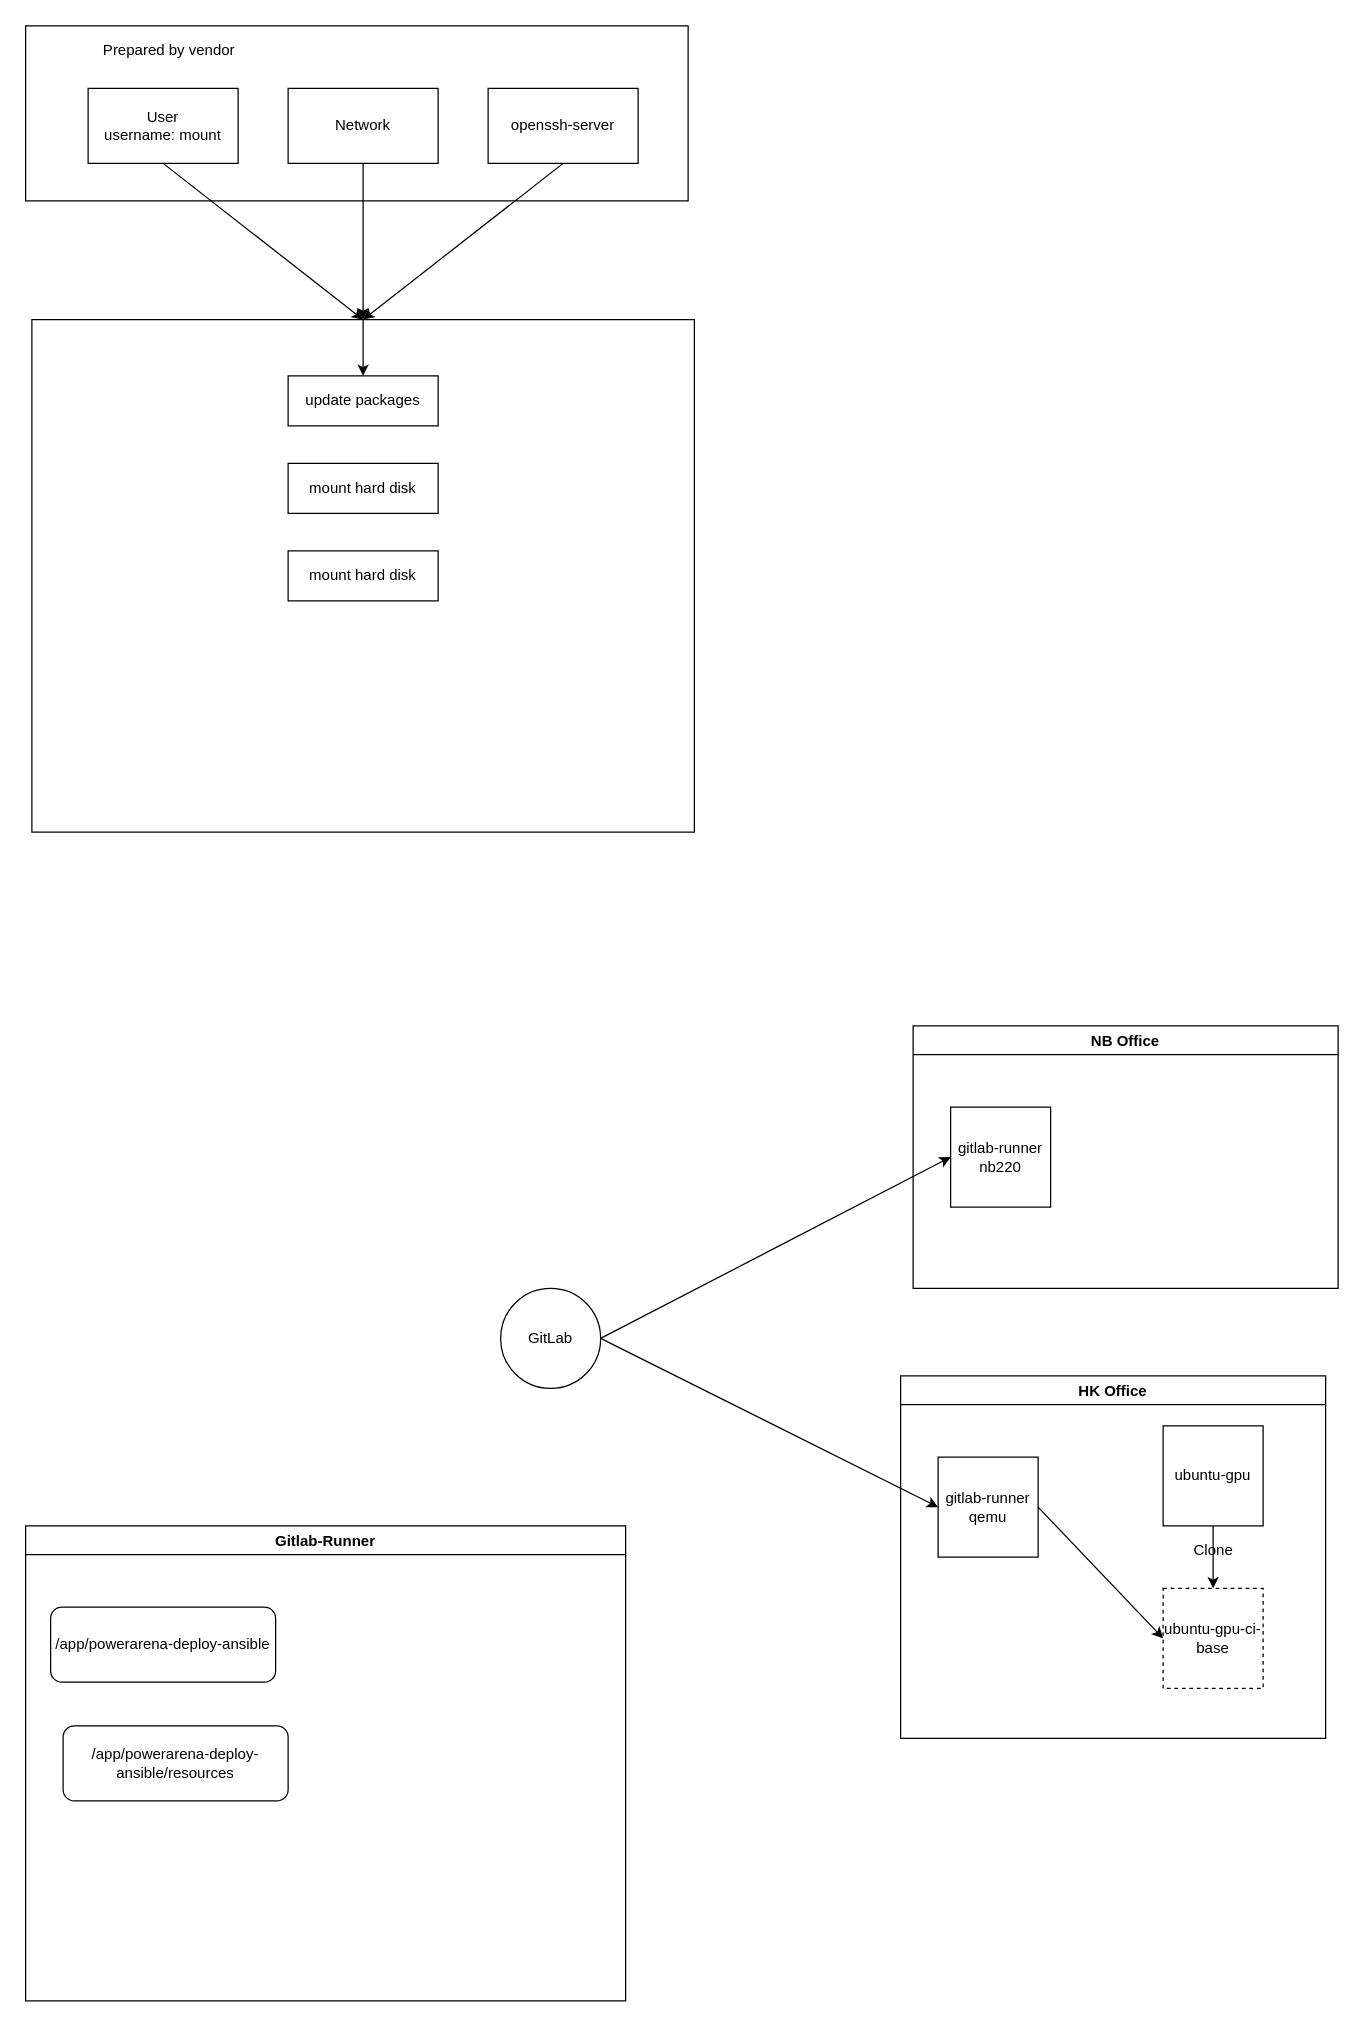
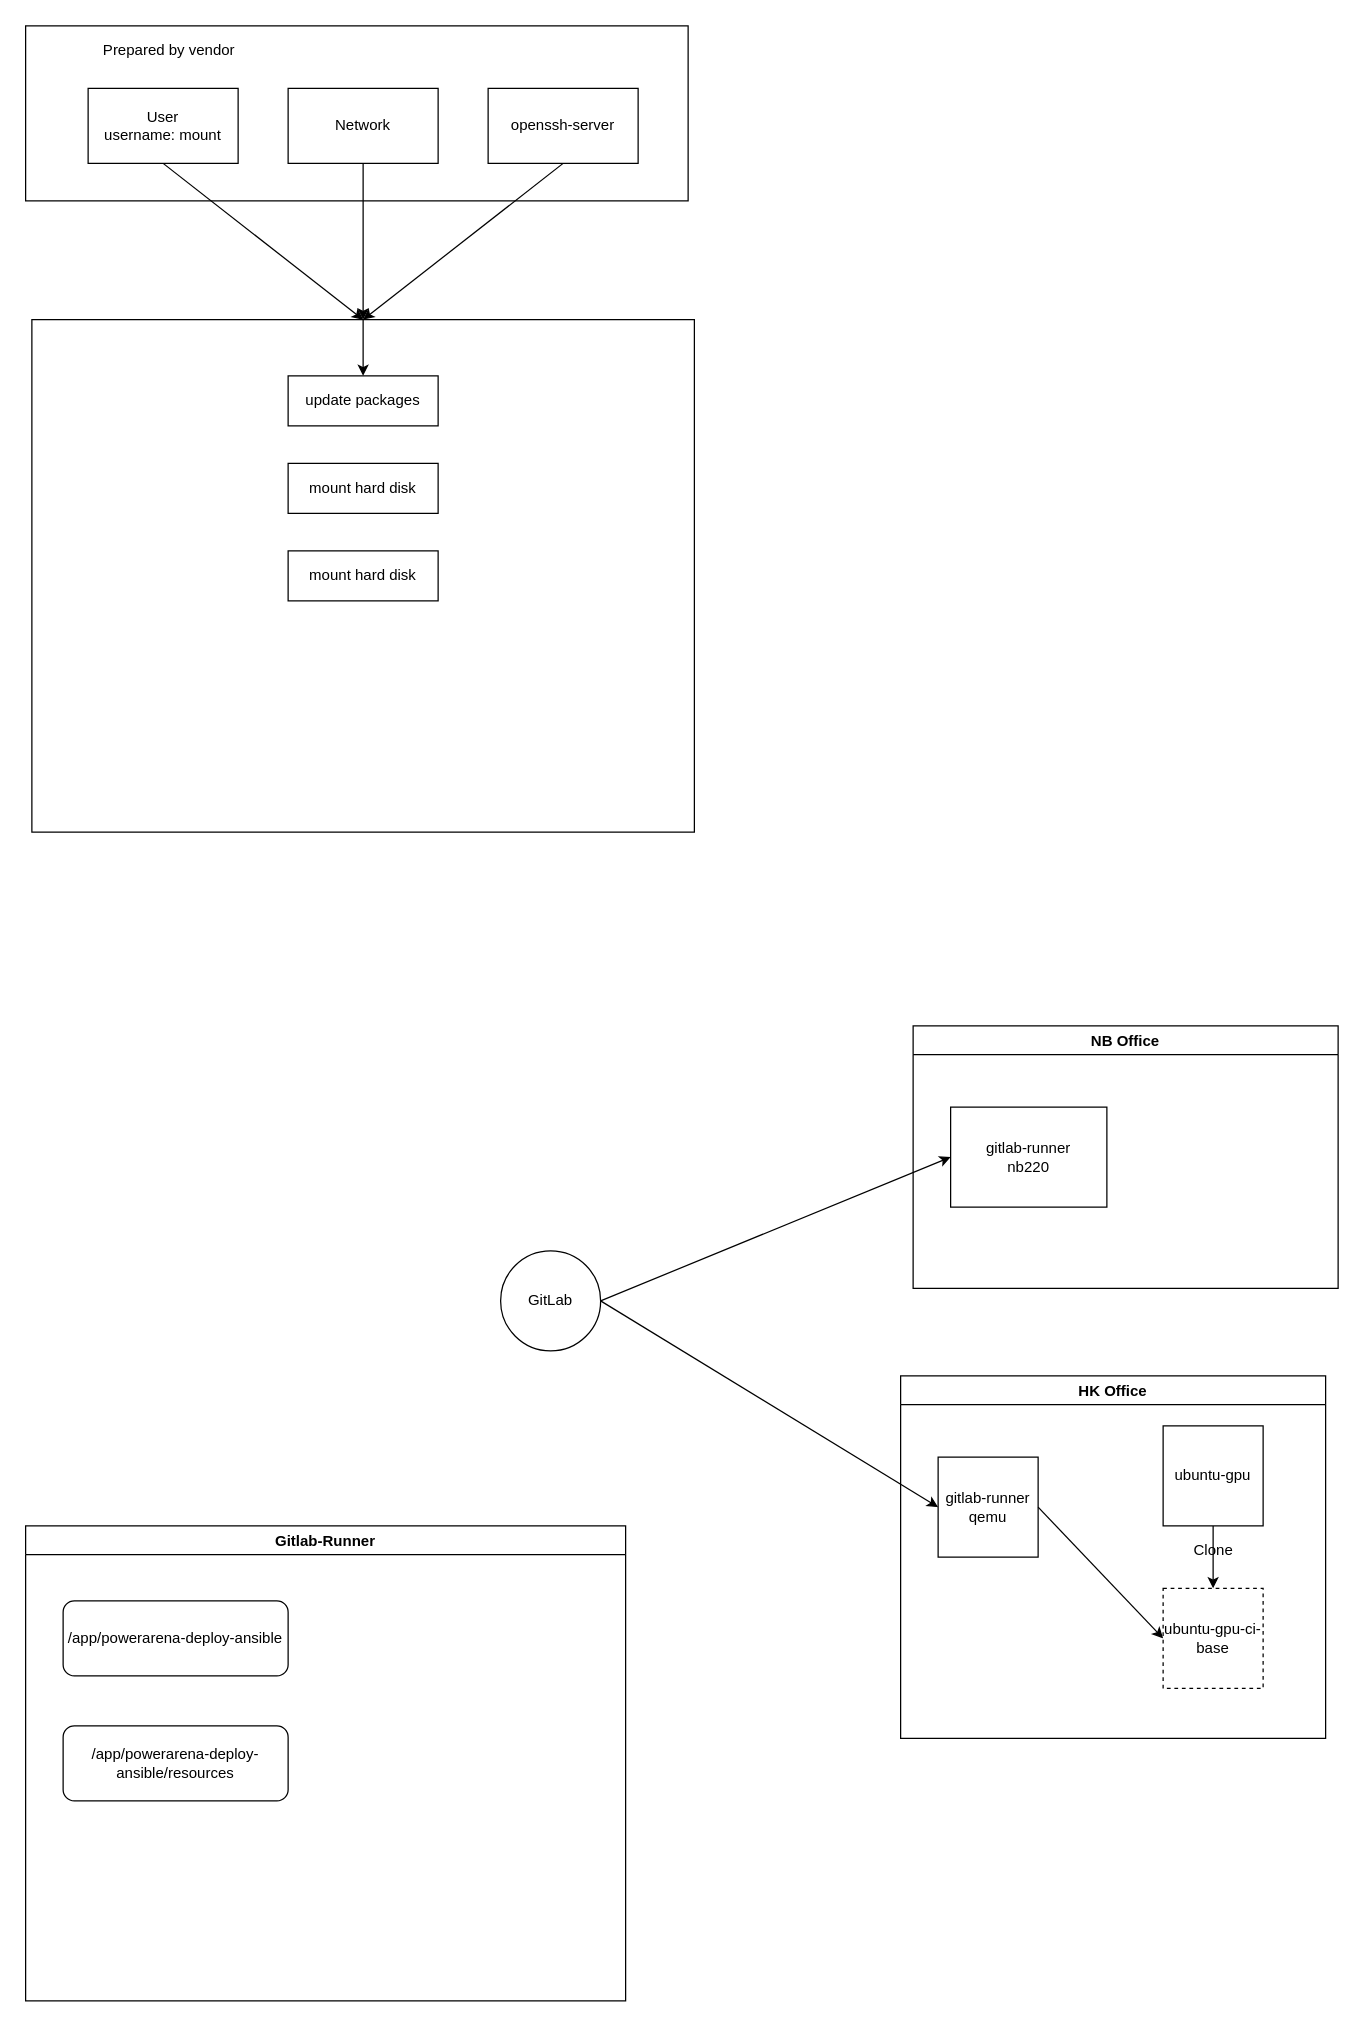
(1001, 1157) -> (1029, 1157)
(551, 1338) -> (551, 1301)
(163, 1644) -> (176, 1638)
